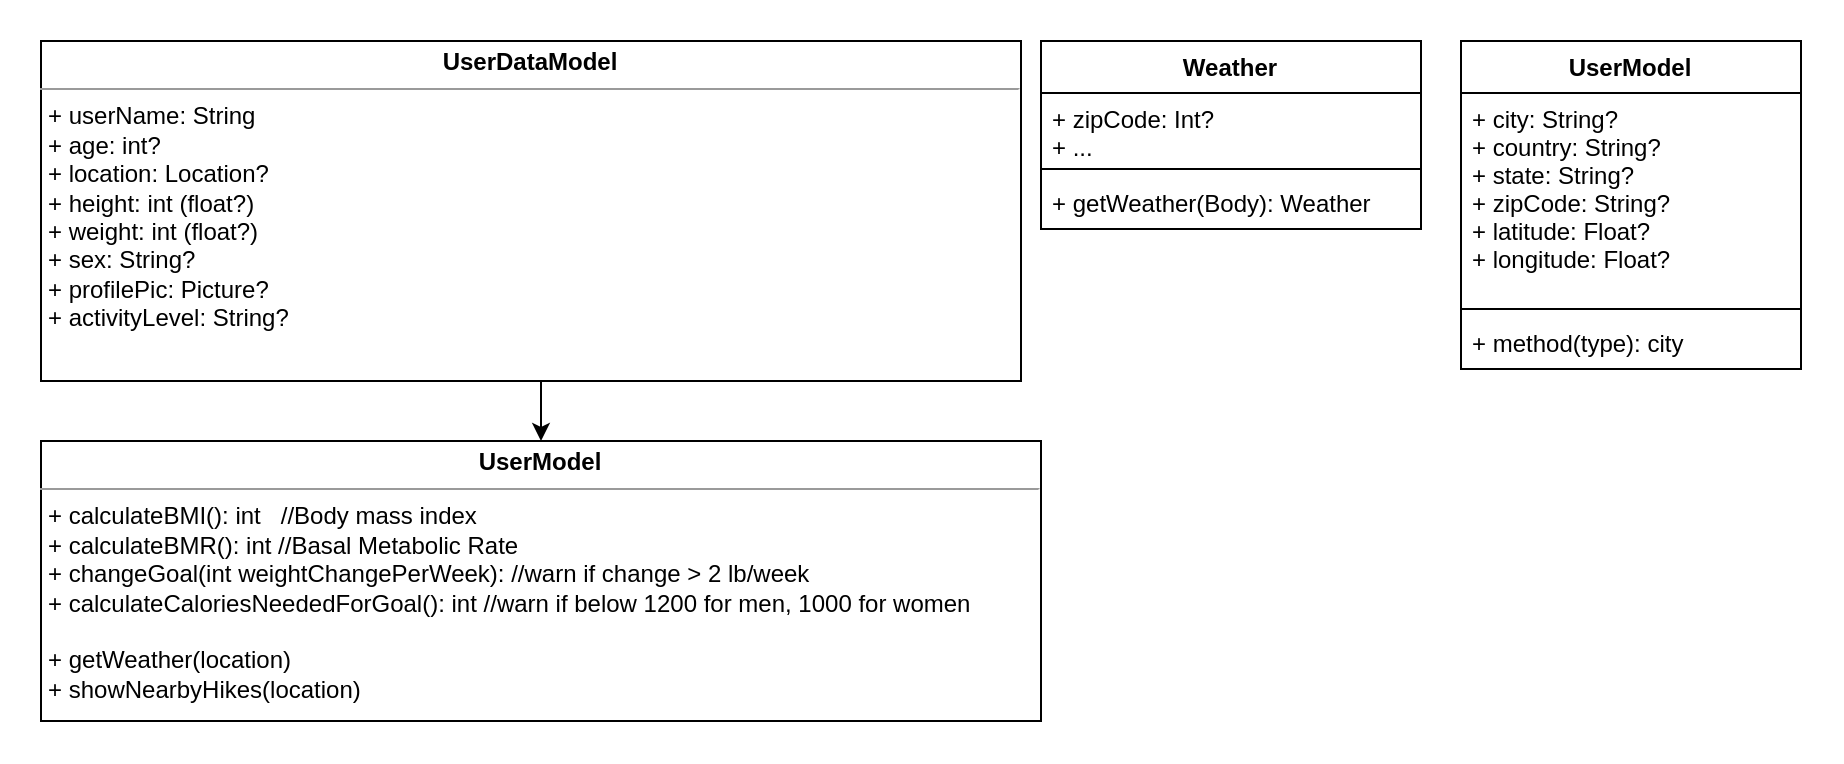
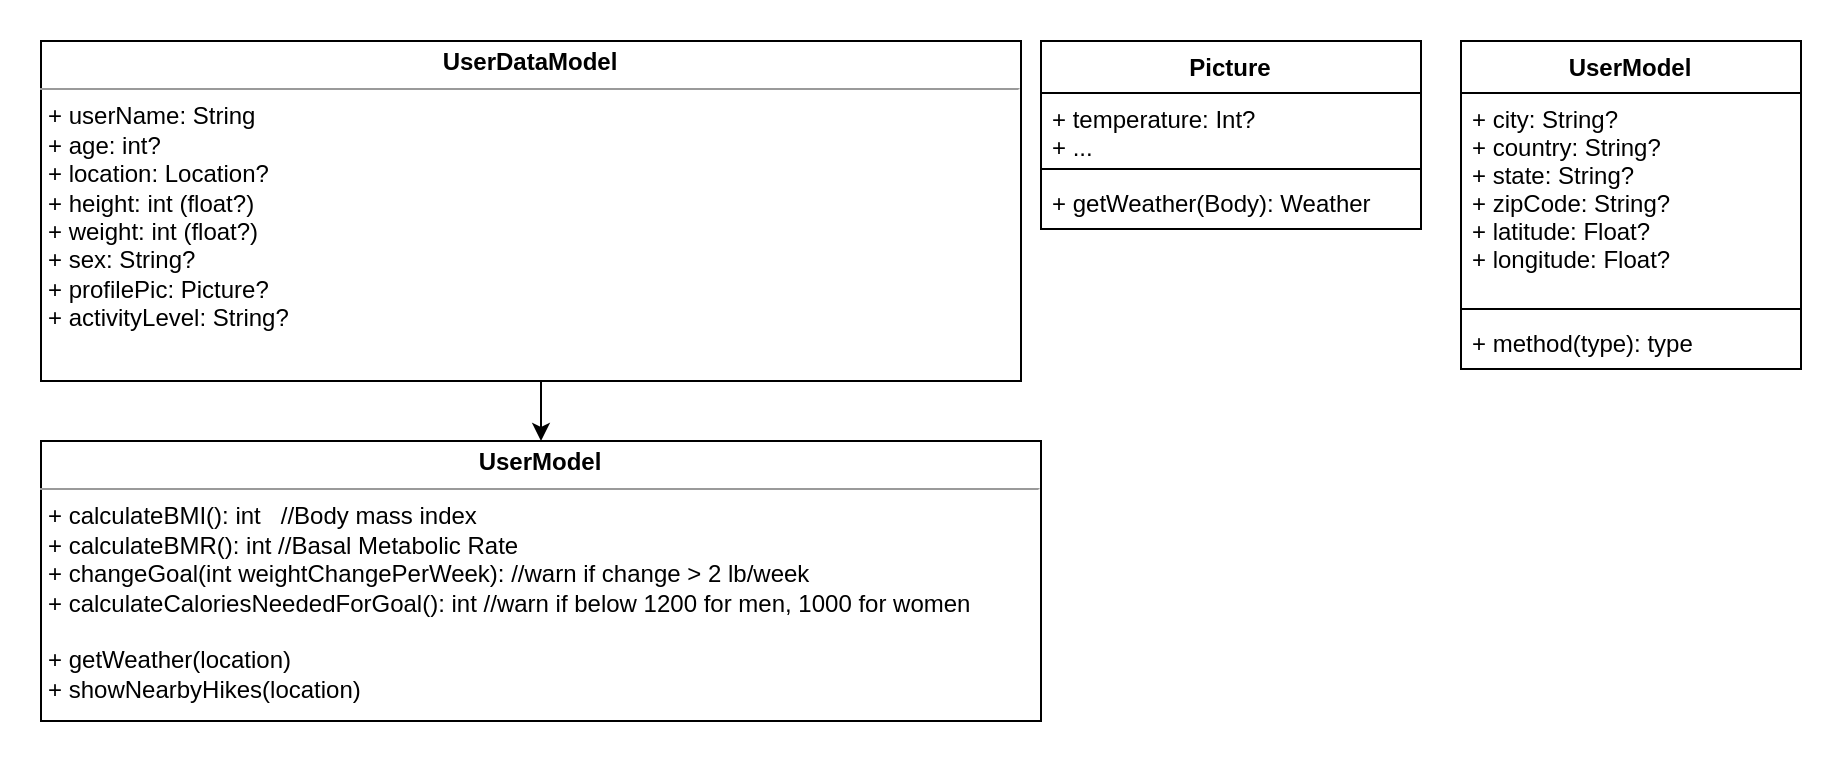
(1230, 68) -> (1230, 68)
(1140, 120) -> (1170, 120)
(1594, 344) -> (1597, 344)
